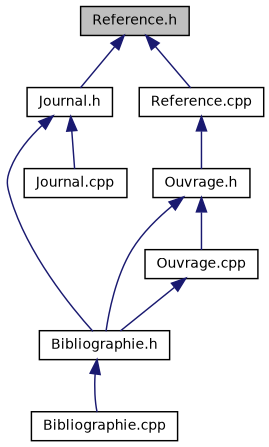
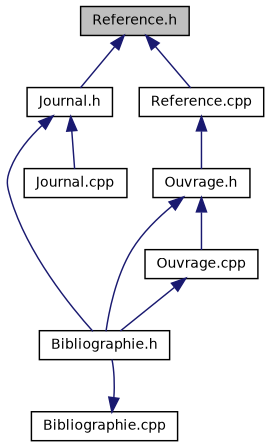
(95, 393) -> (114, 379)
